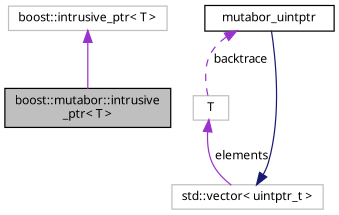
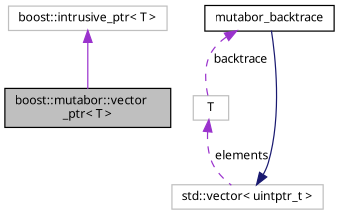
(269, 18) -> (269, 18)
(88, 108) -> (88, 108)
(212, 162) -> (212, 162)
